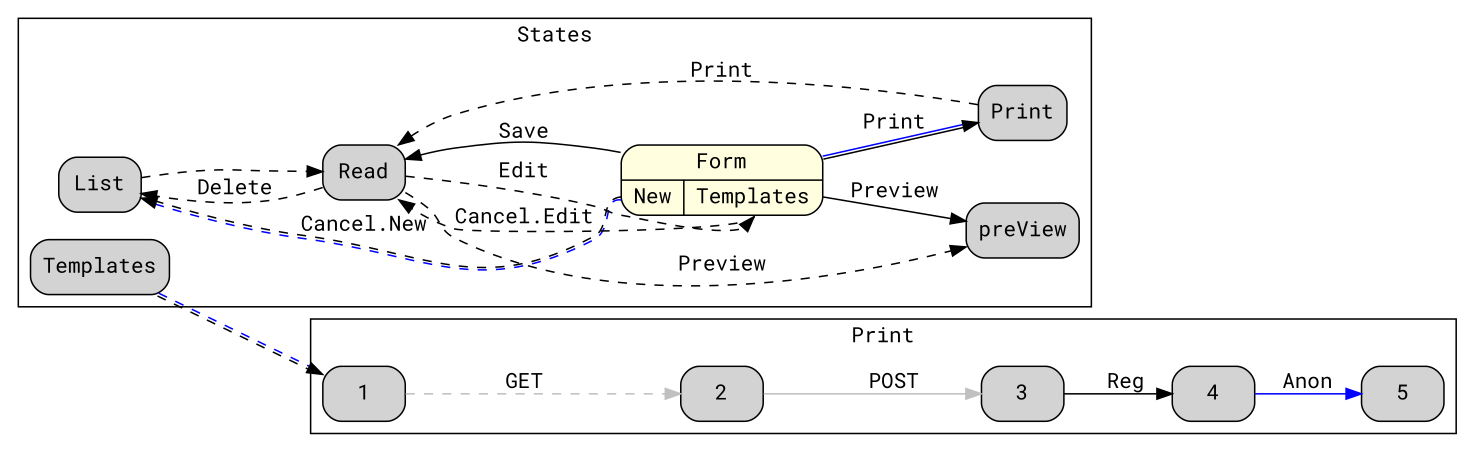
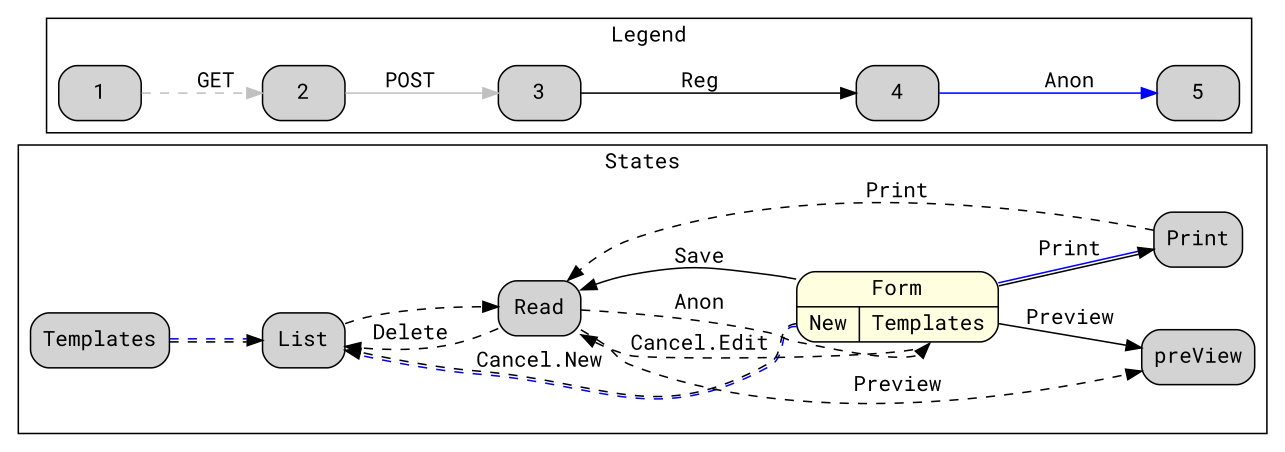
(524, 172) -> (700, 303)
(233, 331) -> (208, 340)
(883, 337) -> (649, 36)
